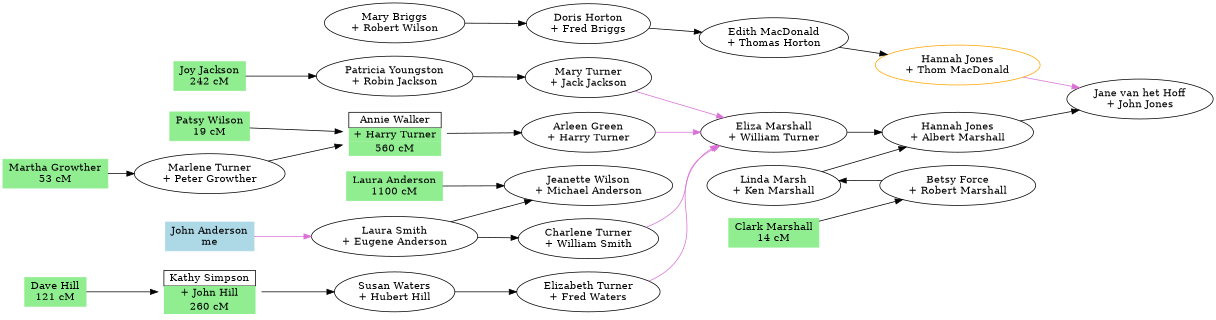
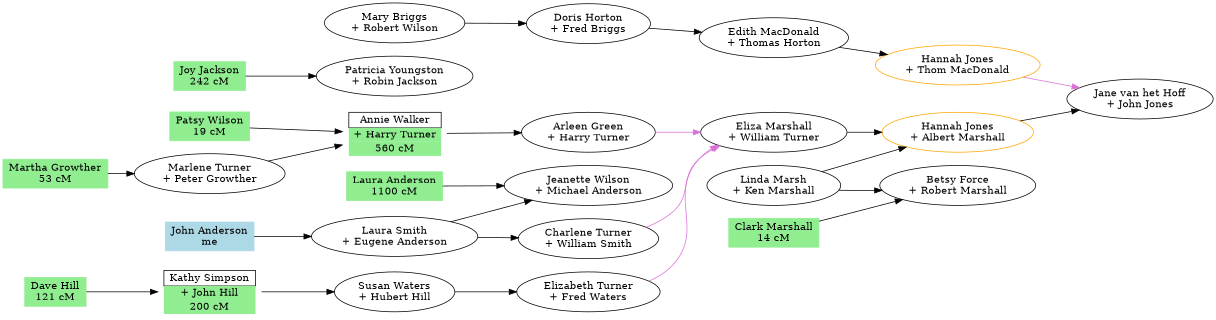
(588, 78) -> none
(958, 132) -> (958, 132)
(864, 180) -> (857, 190)
(279, 236) -> (279, 236)
(210, 307) -> (210, 307)
